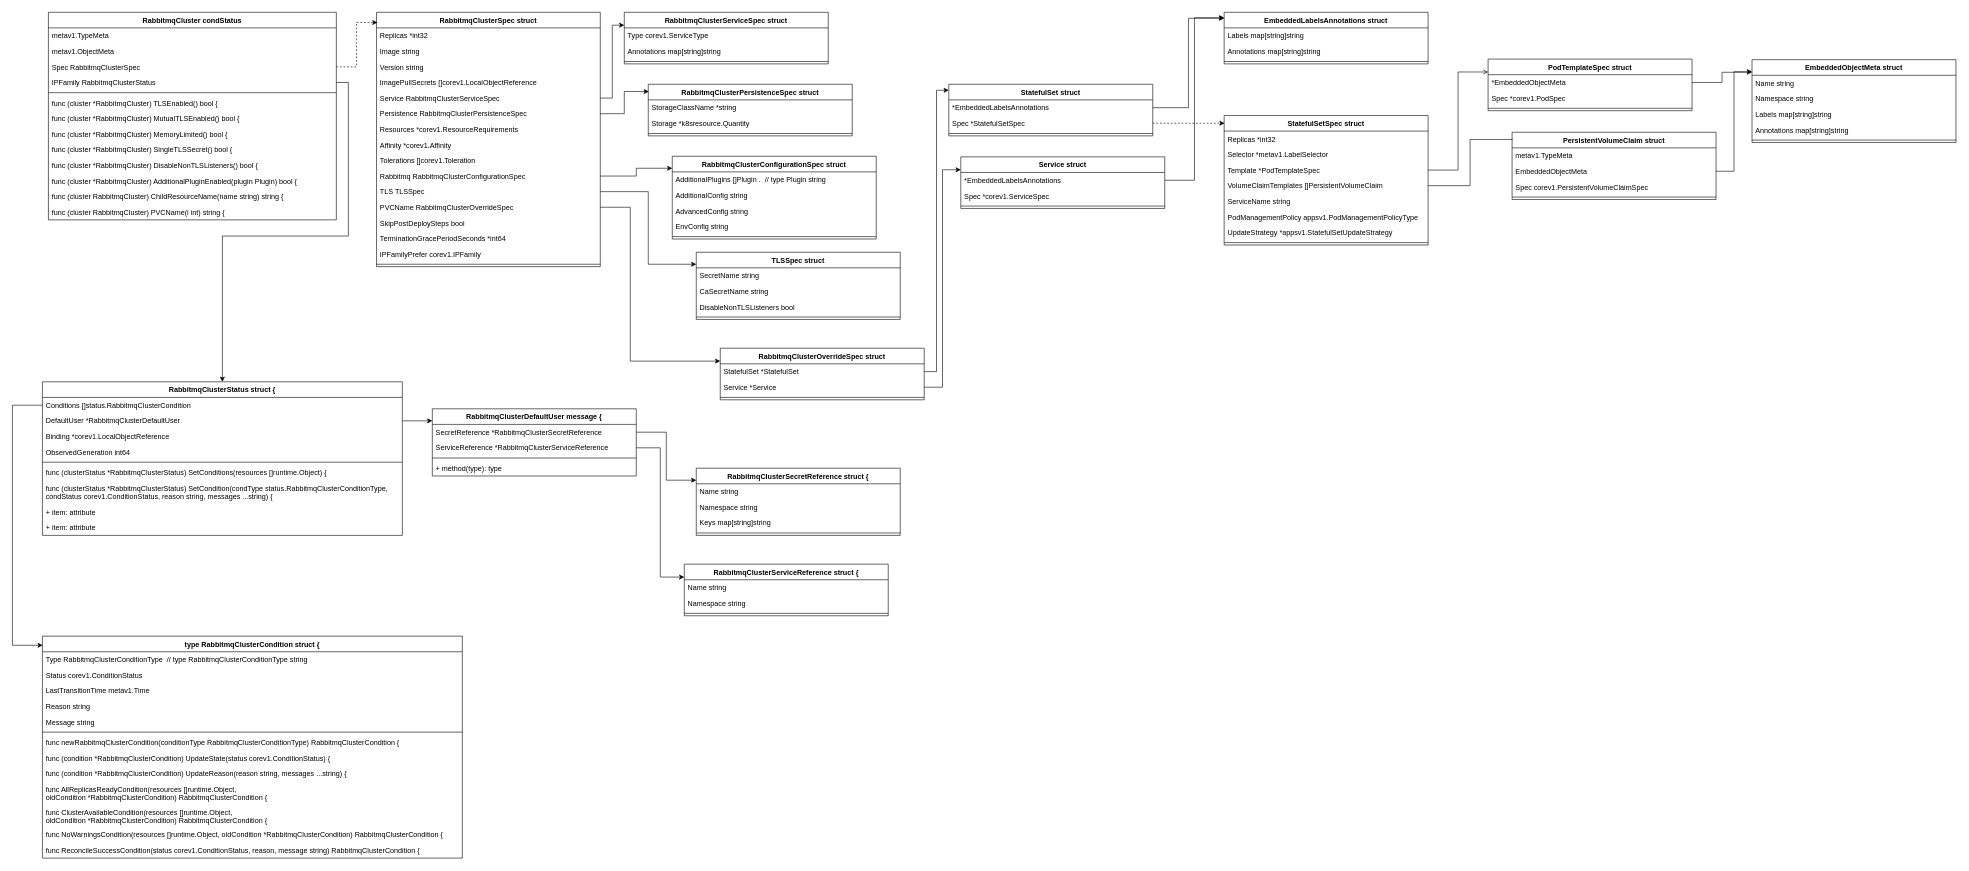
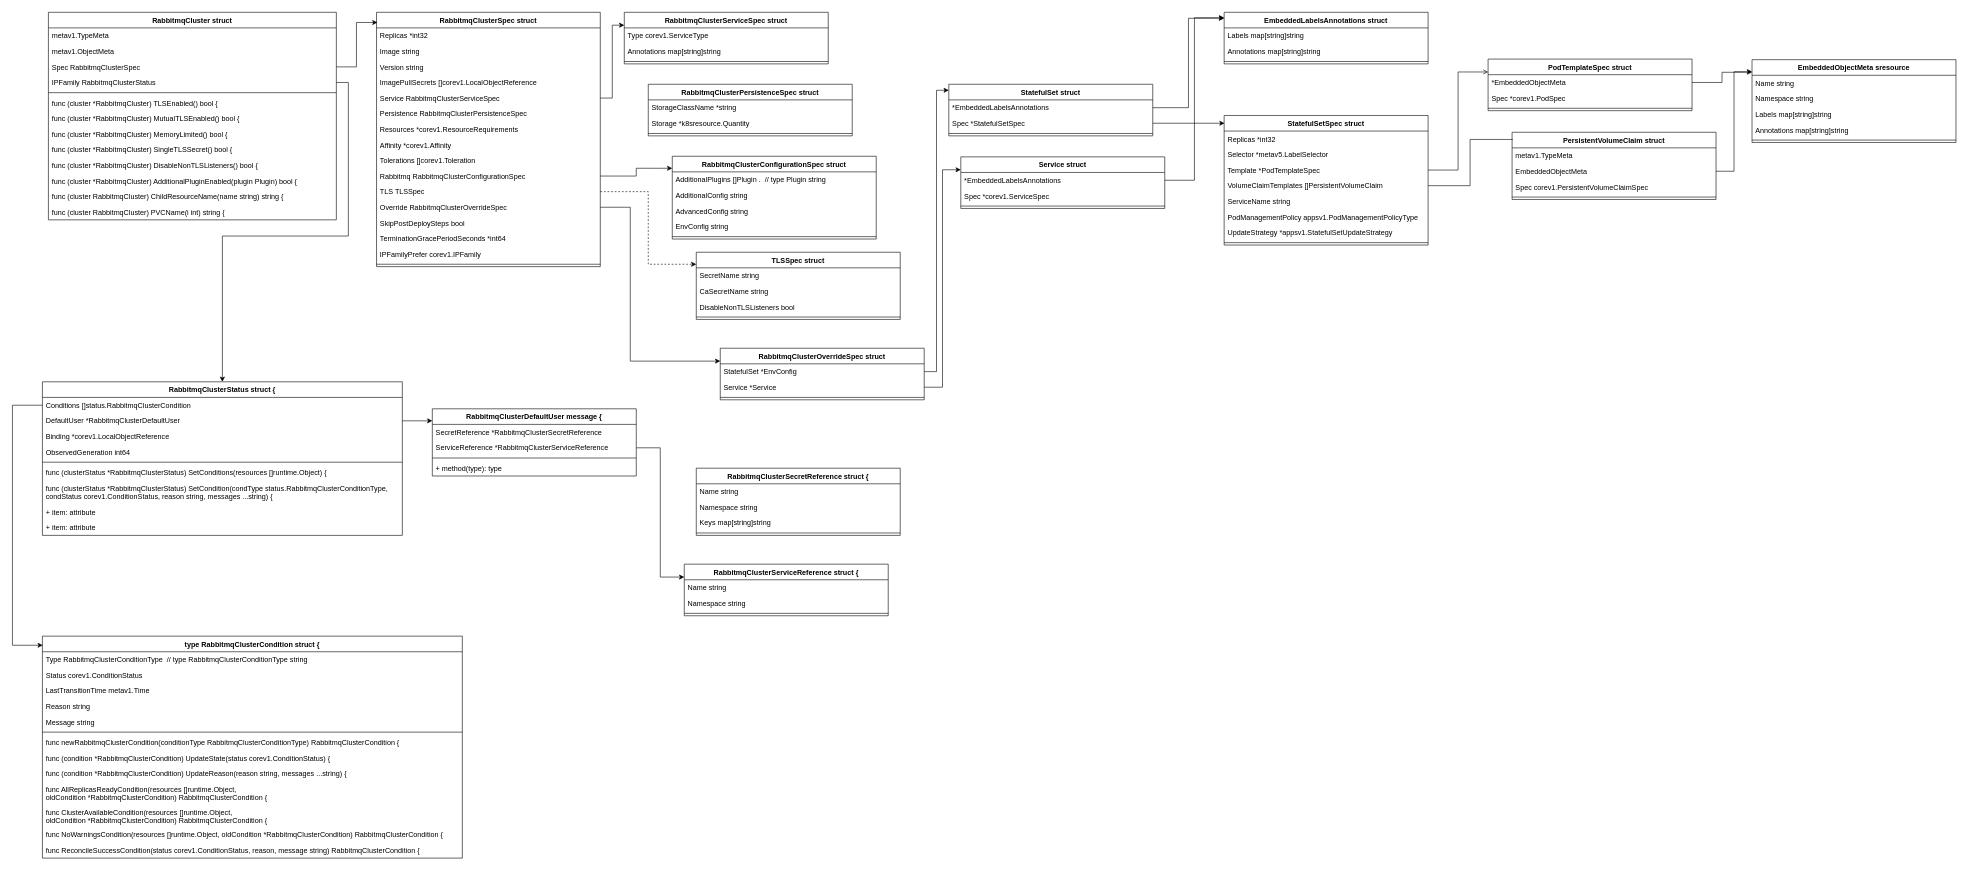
(192, 20) -> (192, 20)
(356, 47) -> (356, 47)
(1854, 68) -> (1854, 68)
(634, 92) -> none
(1187, 123) -> (1187, 123)
(1283, 155) -> (1283, 155)
(447, 208) -> (448, 208)
(648, 226) -> (648, 226)
(769, 372) -> (765, 372)
(666, 479) -> none
